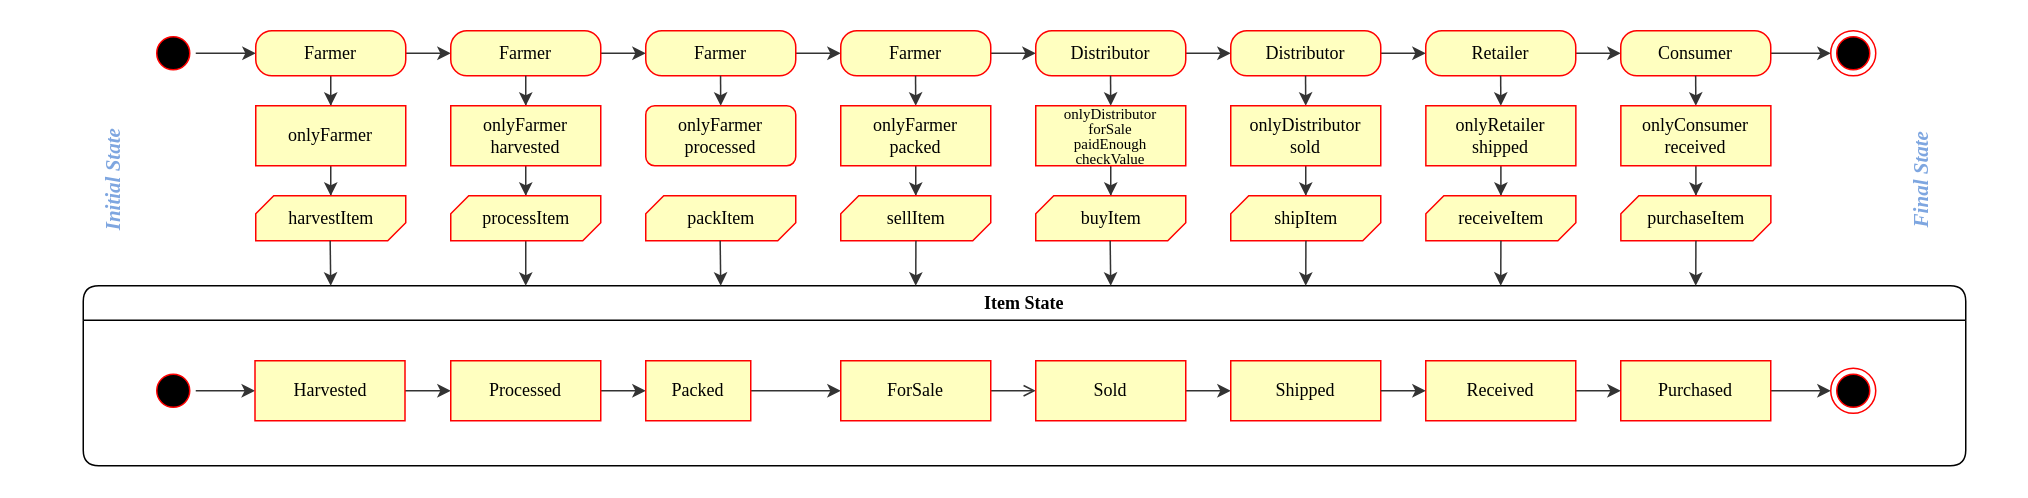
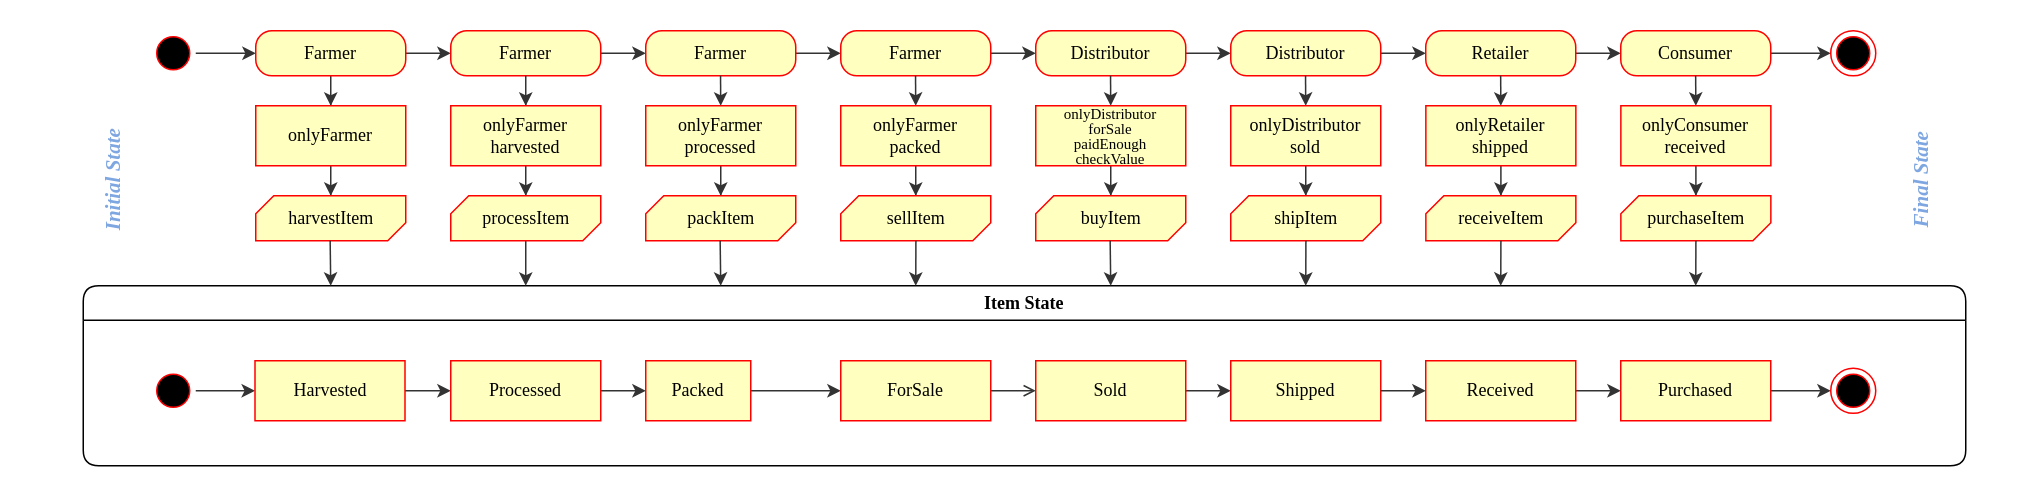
(721, 136) -> (721, 136)
none -> (721, 186)
